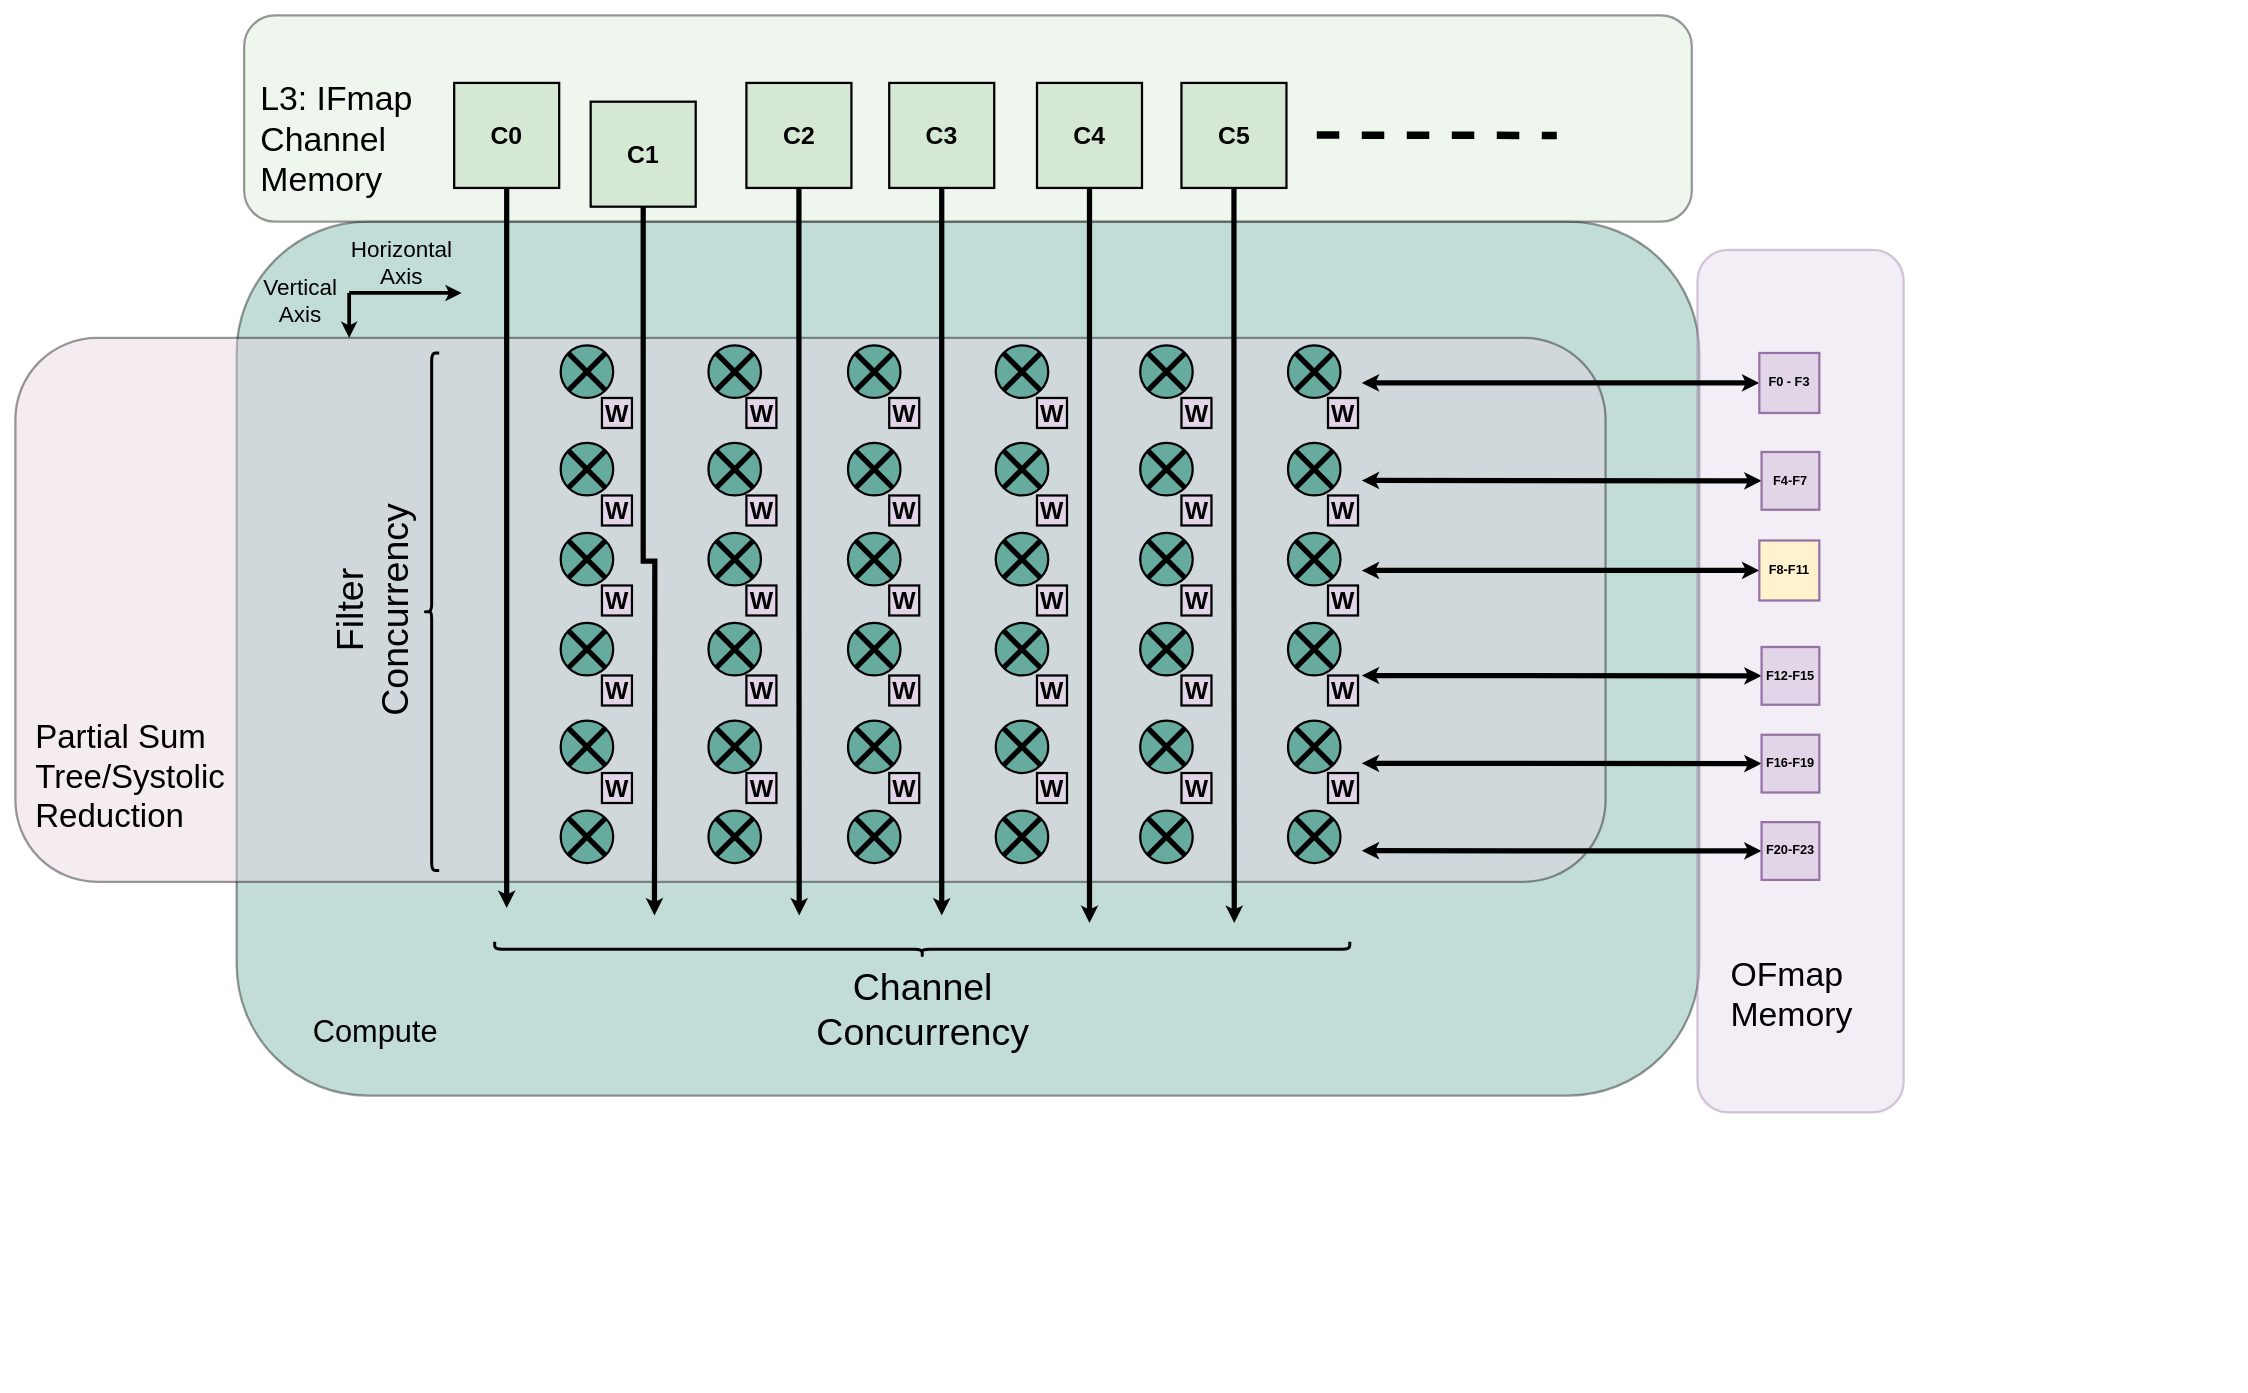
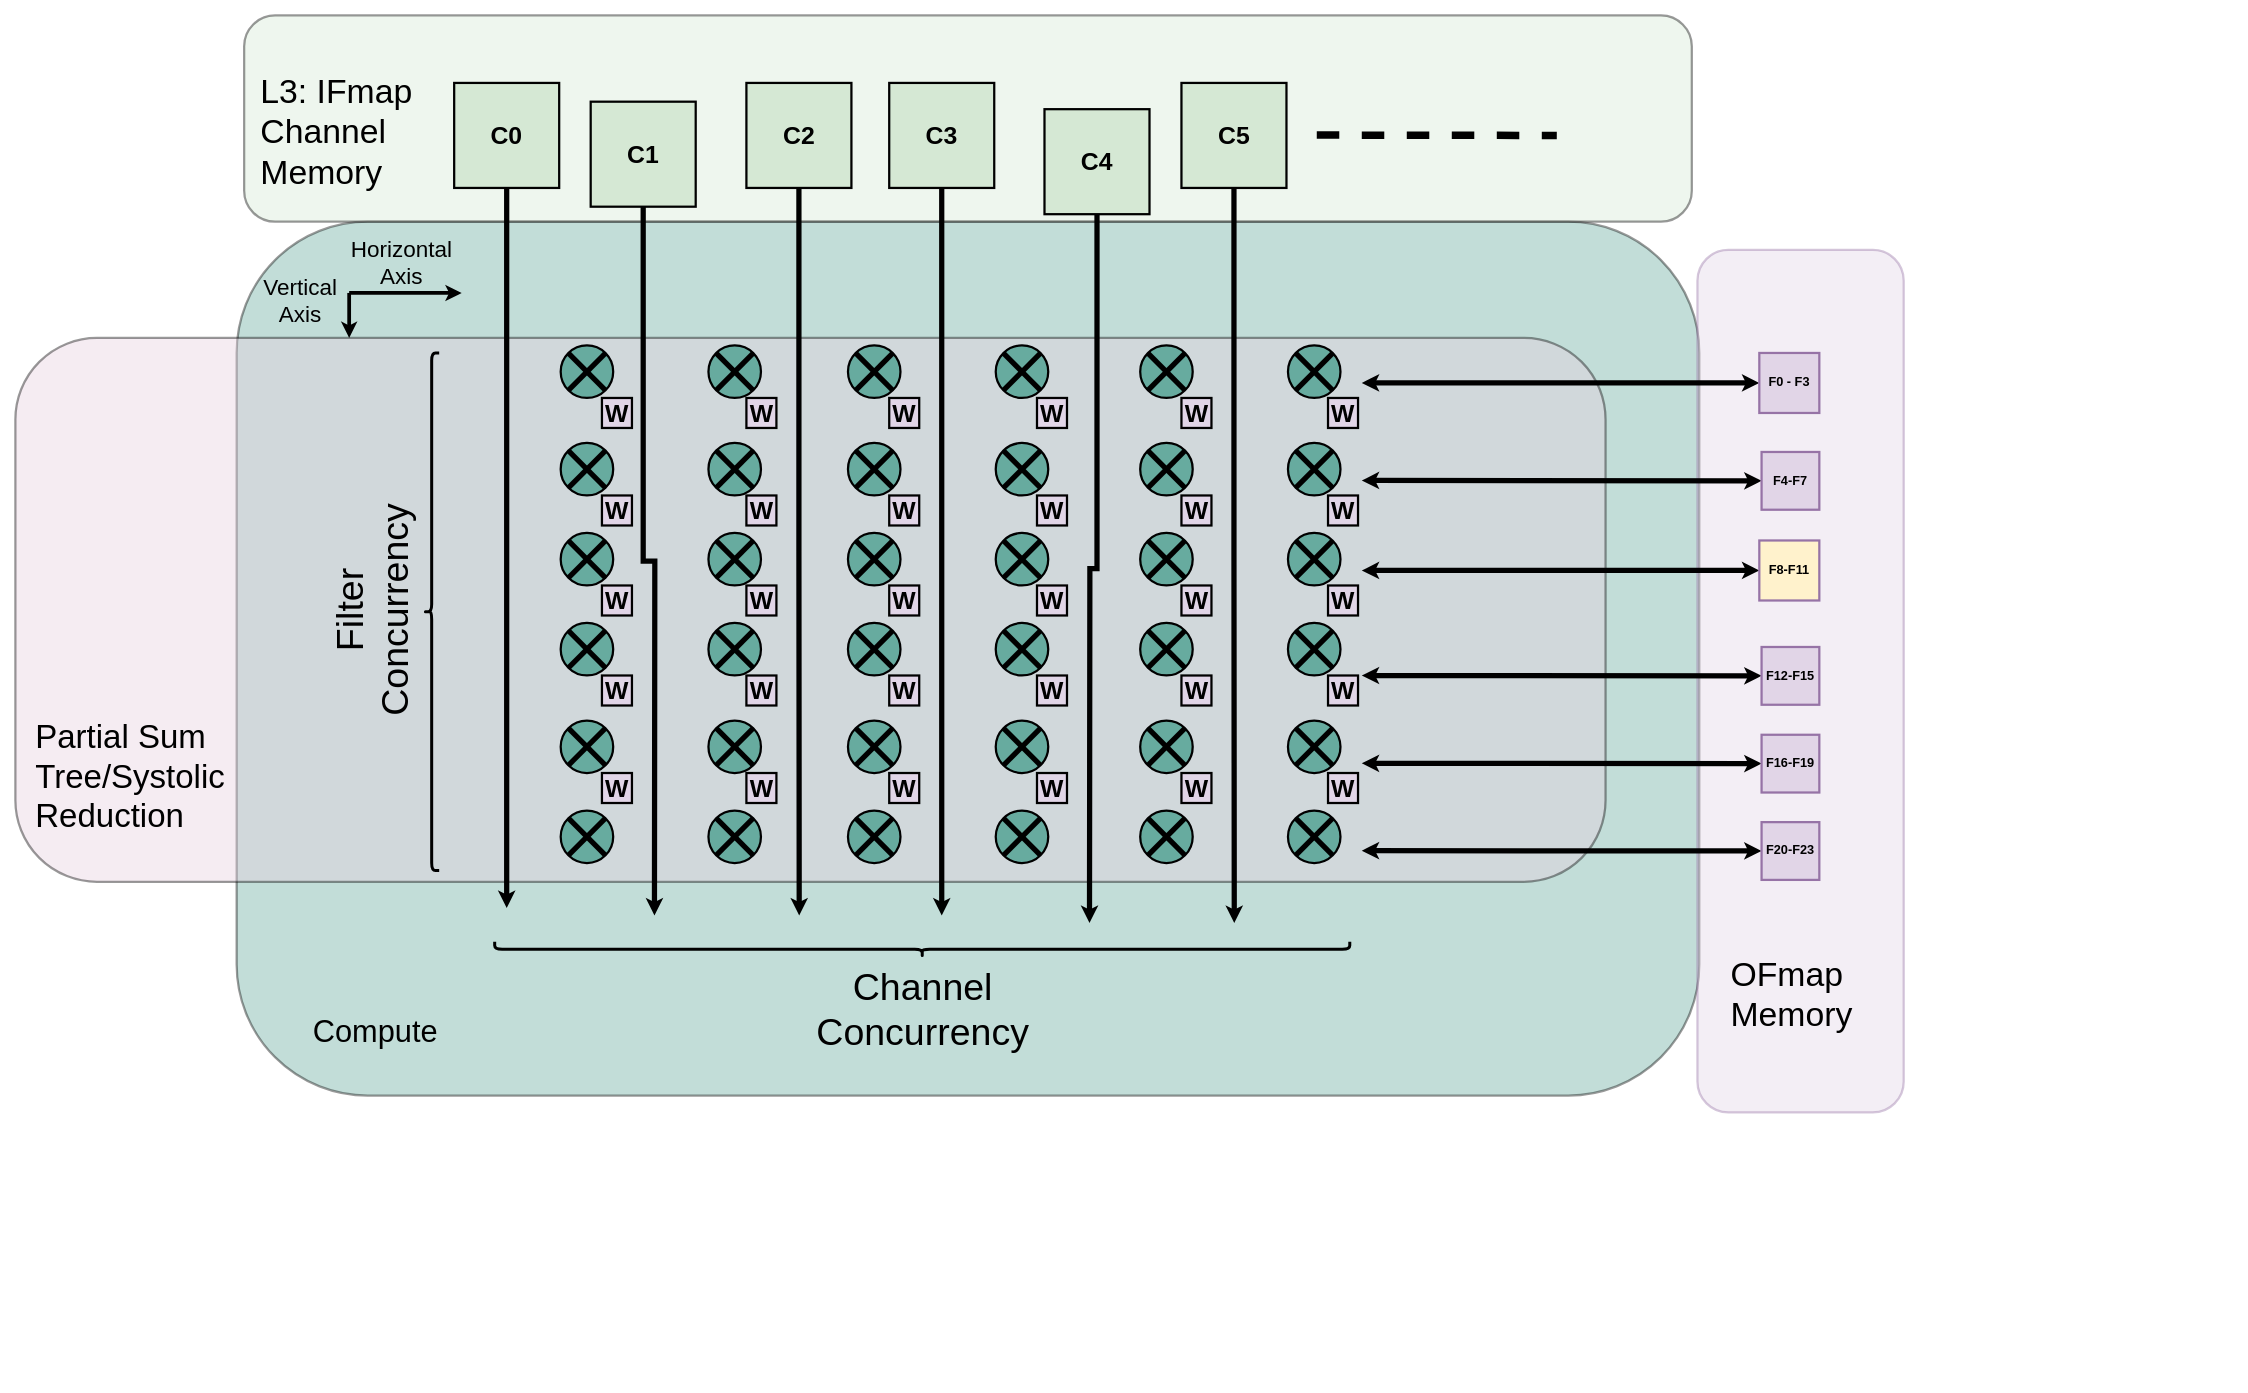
(1089, 135) -> (1097, 162)
(342, 139) -> (342, 132)
